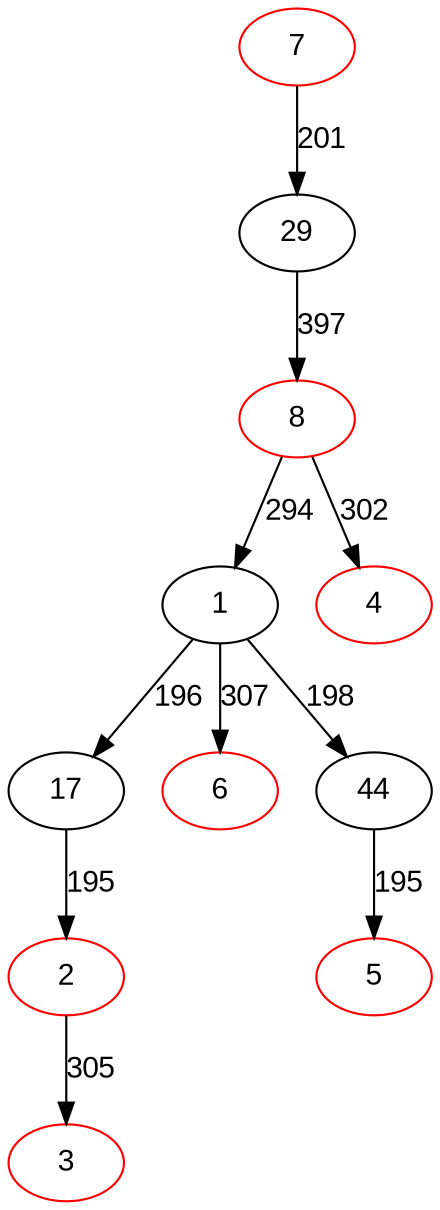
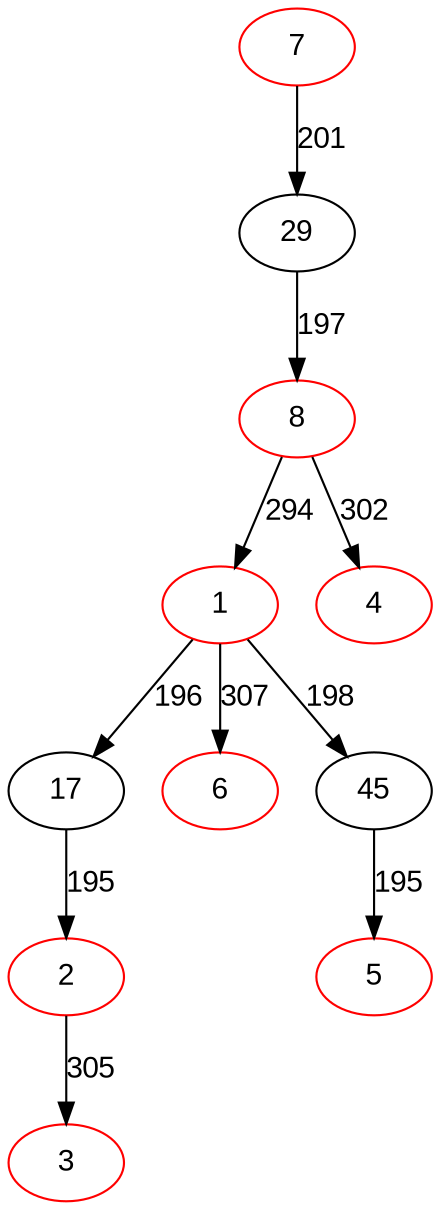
(322, 326) -> (322, 326)
(220, 605) -> (220, 605)
(374, 791) -> (374, 791)
